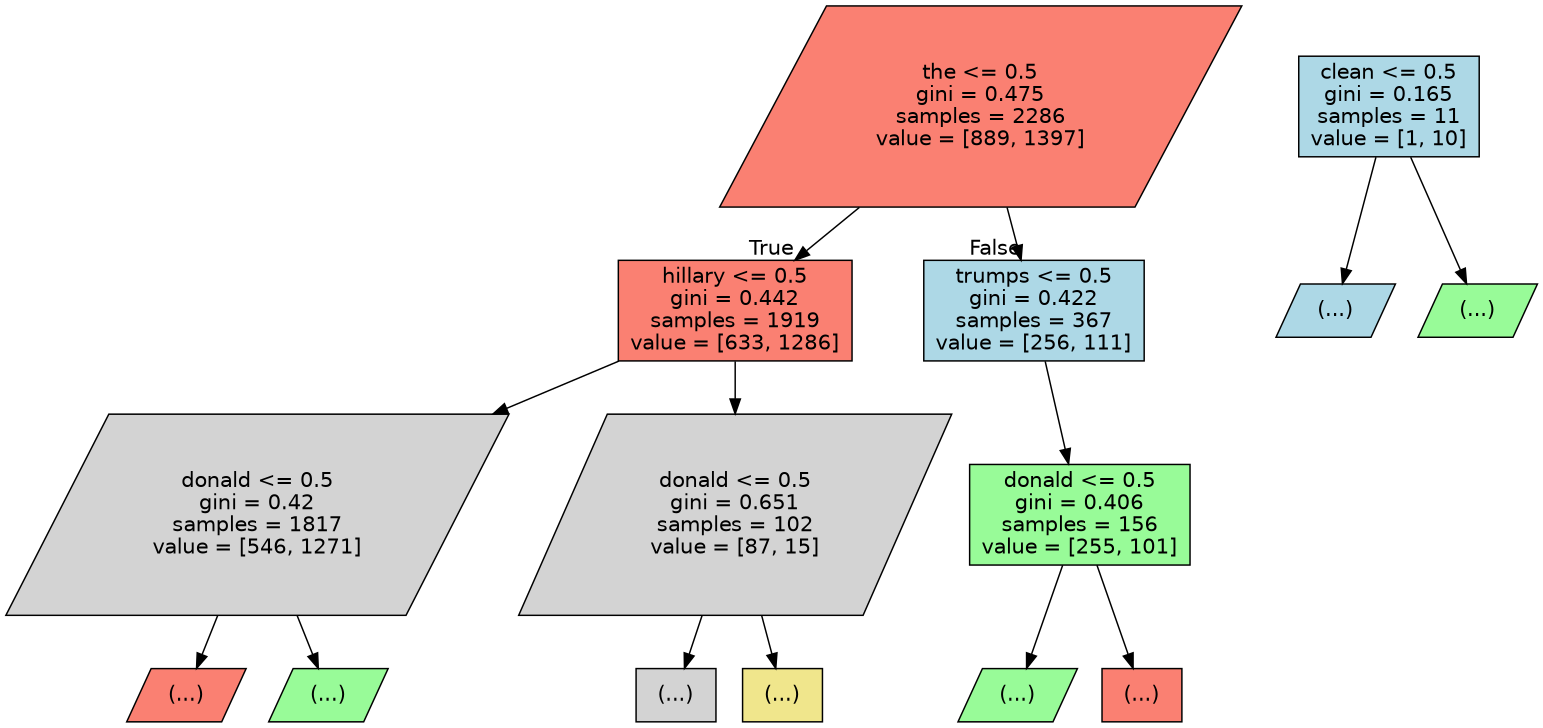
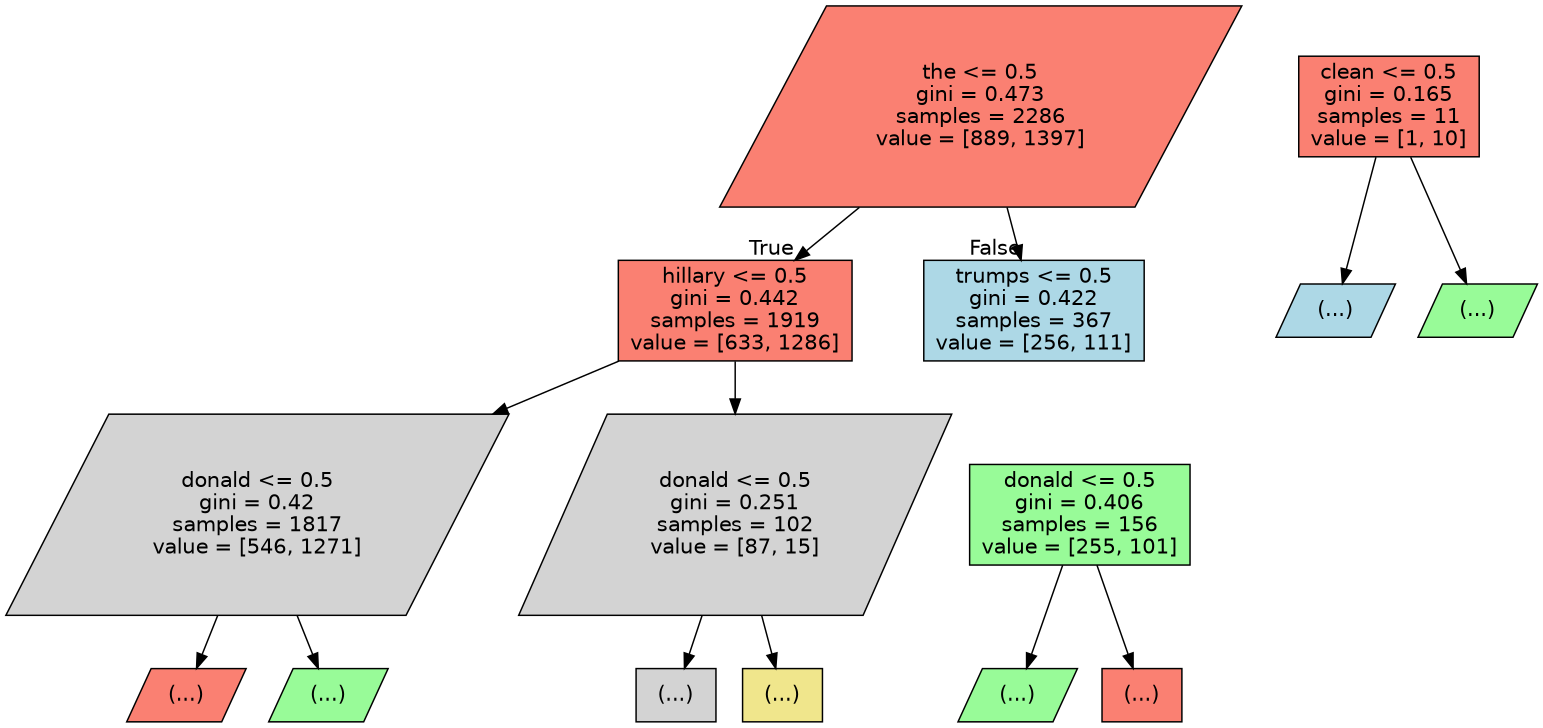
(981, 106) -> (981, 106)
(1389, 106) -> (1389, 106)
(1055, 405) -> none
(735, 515) -> (735, 515)
